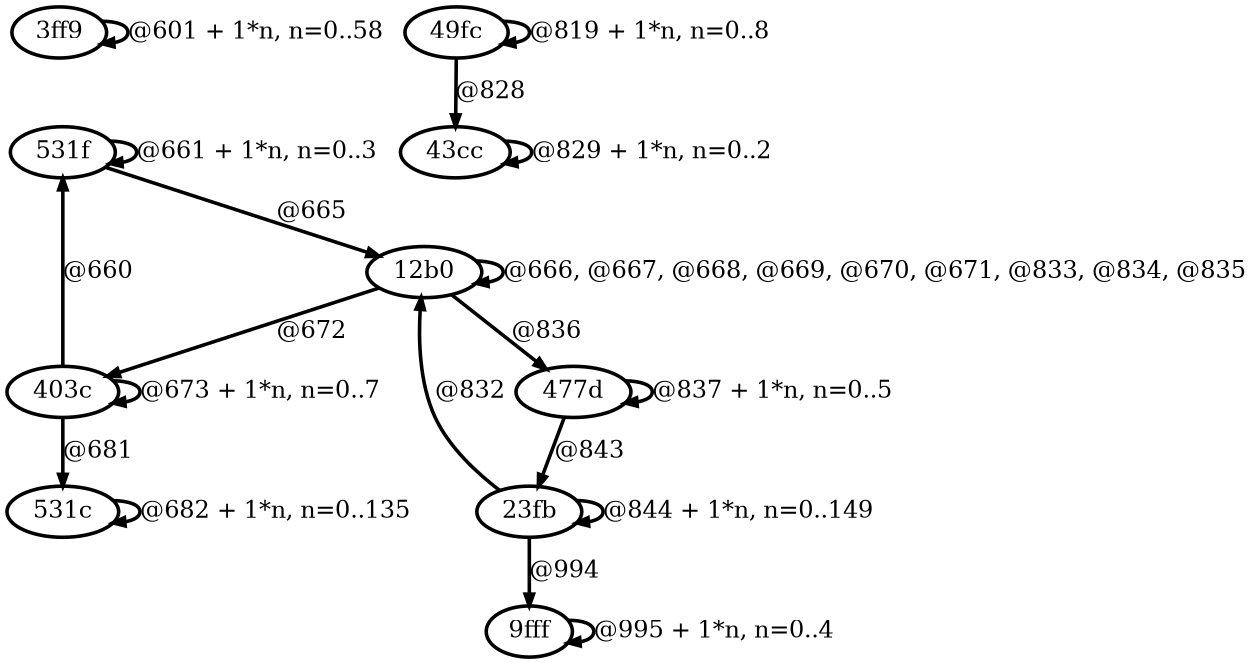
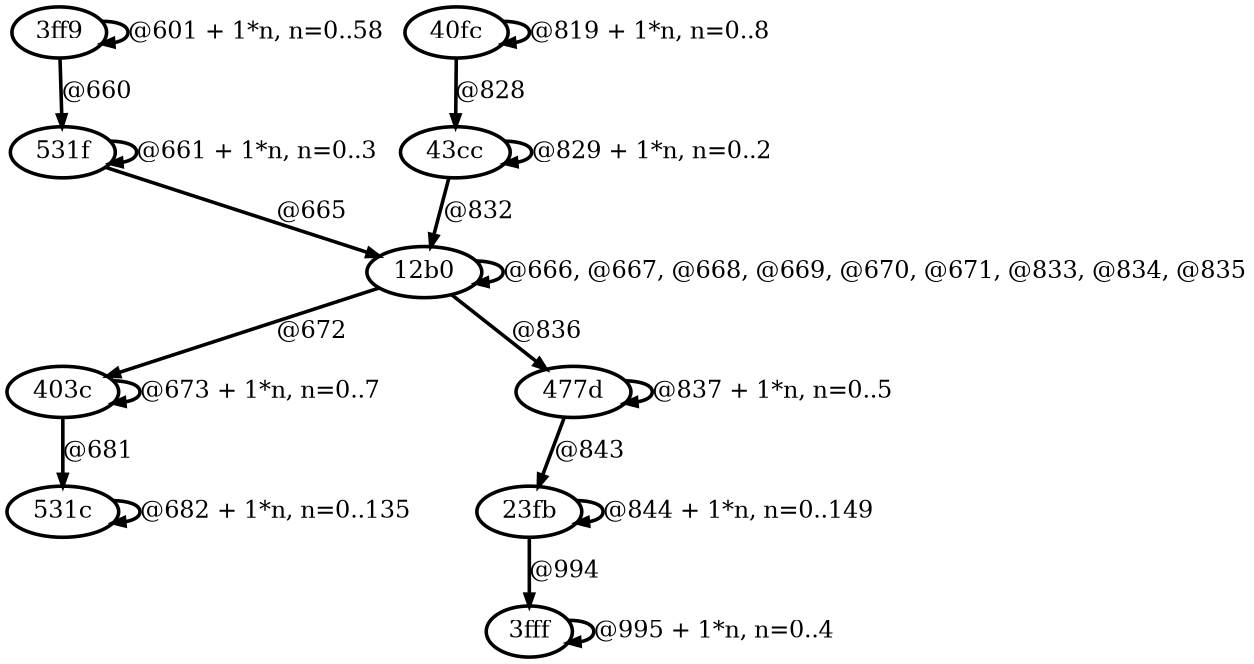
(457, 32) -> (457, 32)
(63, 278) -> (61, 86)
(433, 412) -> (441, 206)
(529, 632) -> (529, 632)
